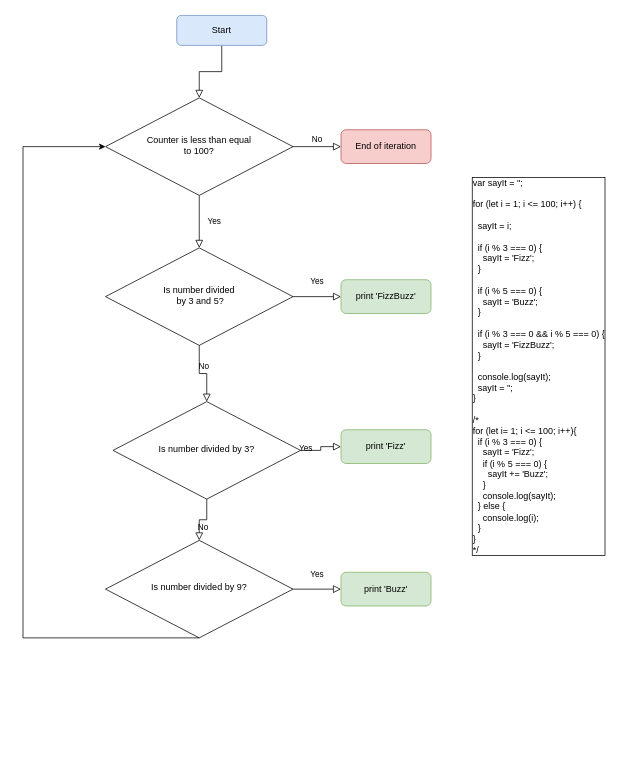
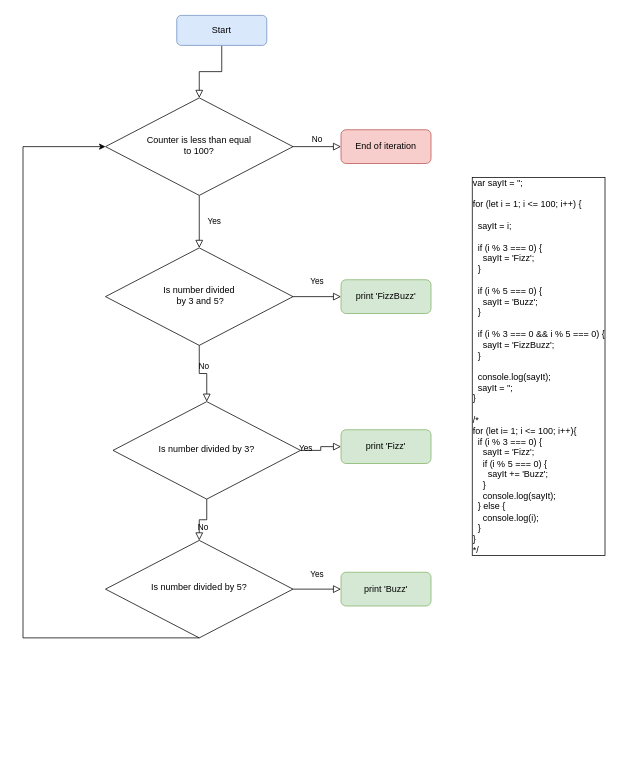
(199, 588) -> (199, 588)
